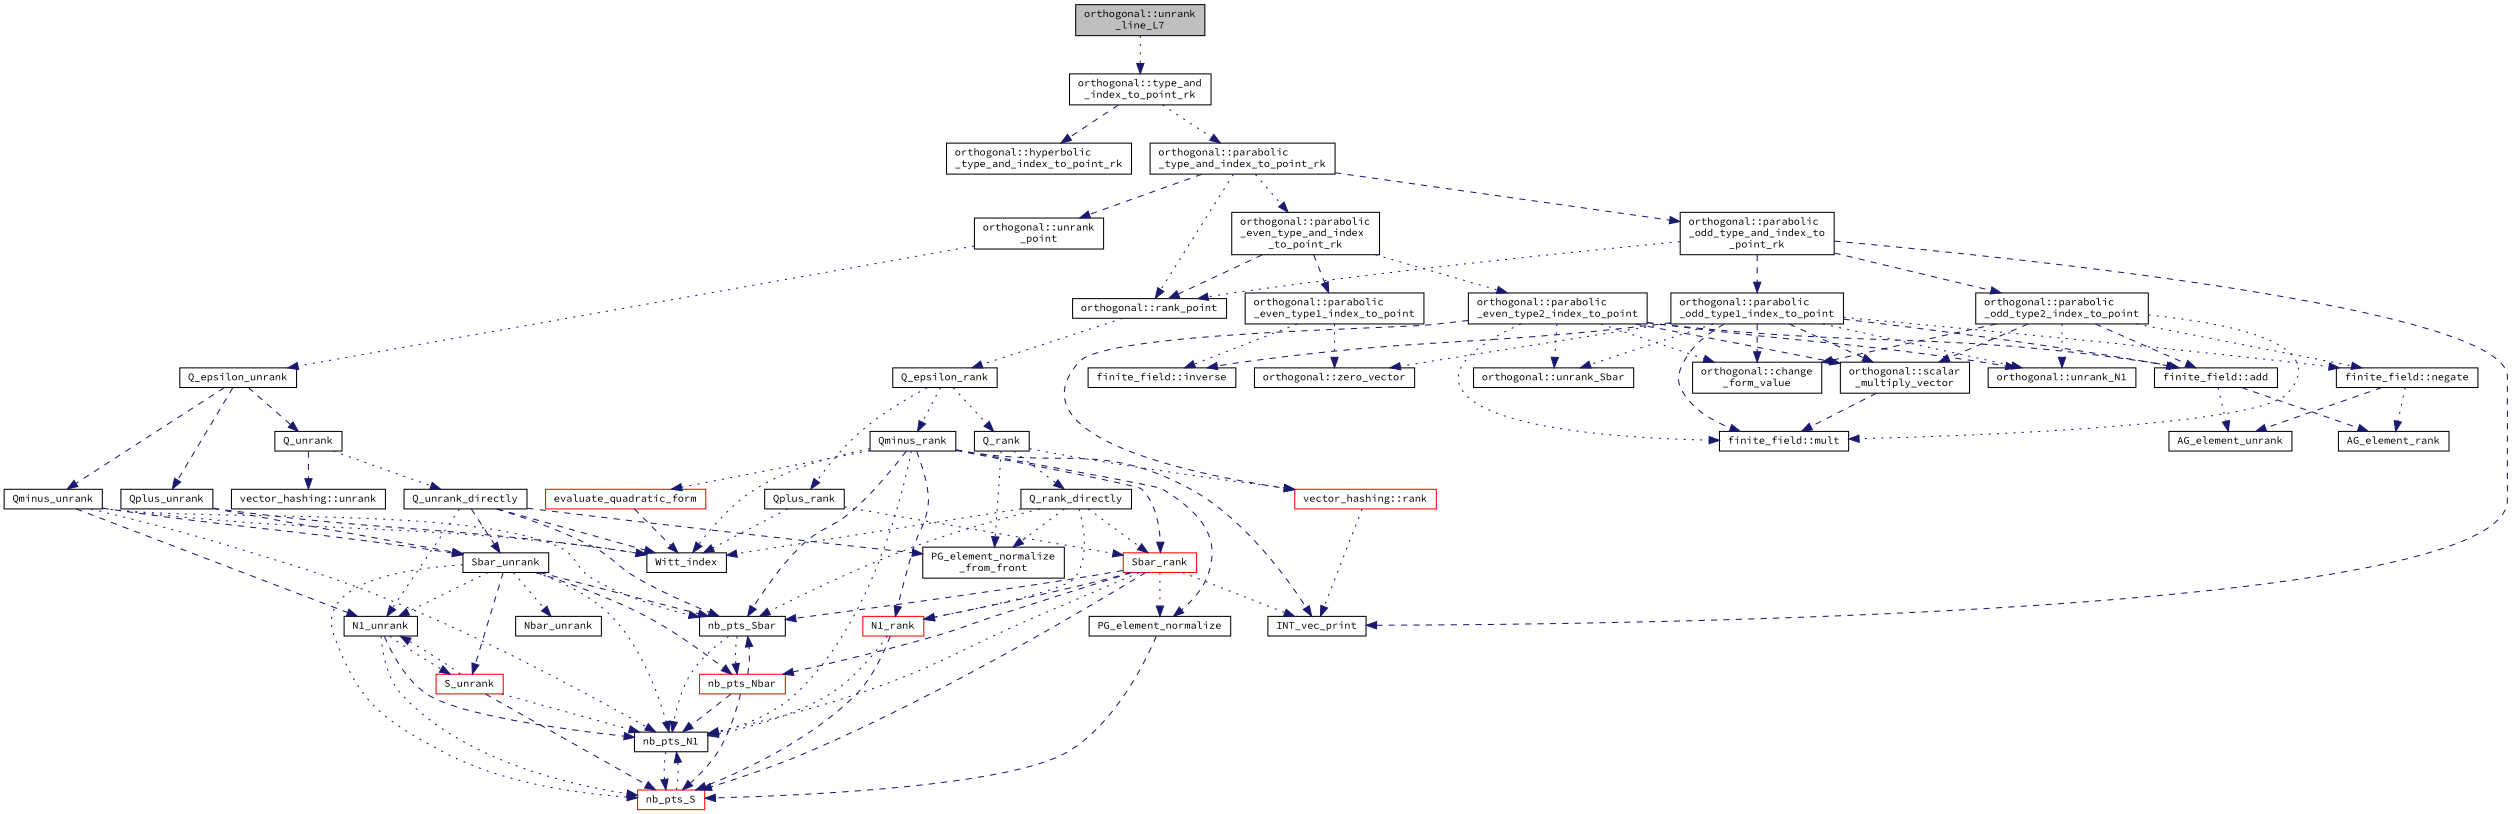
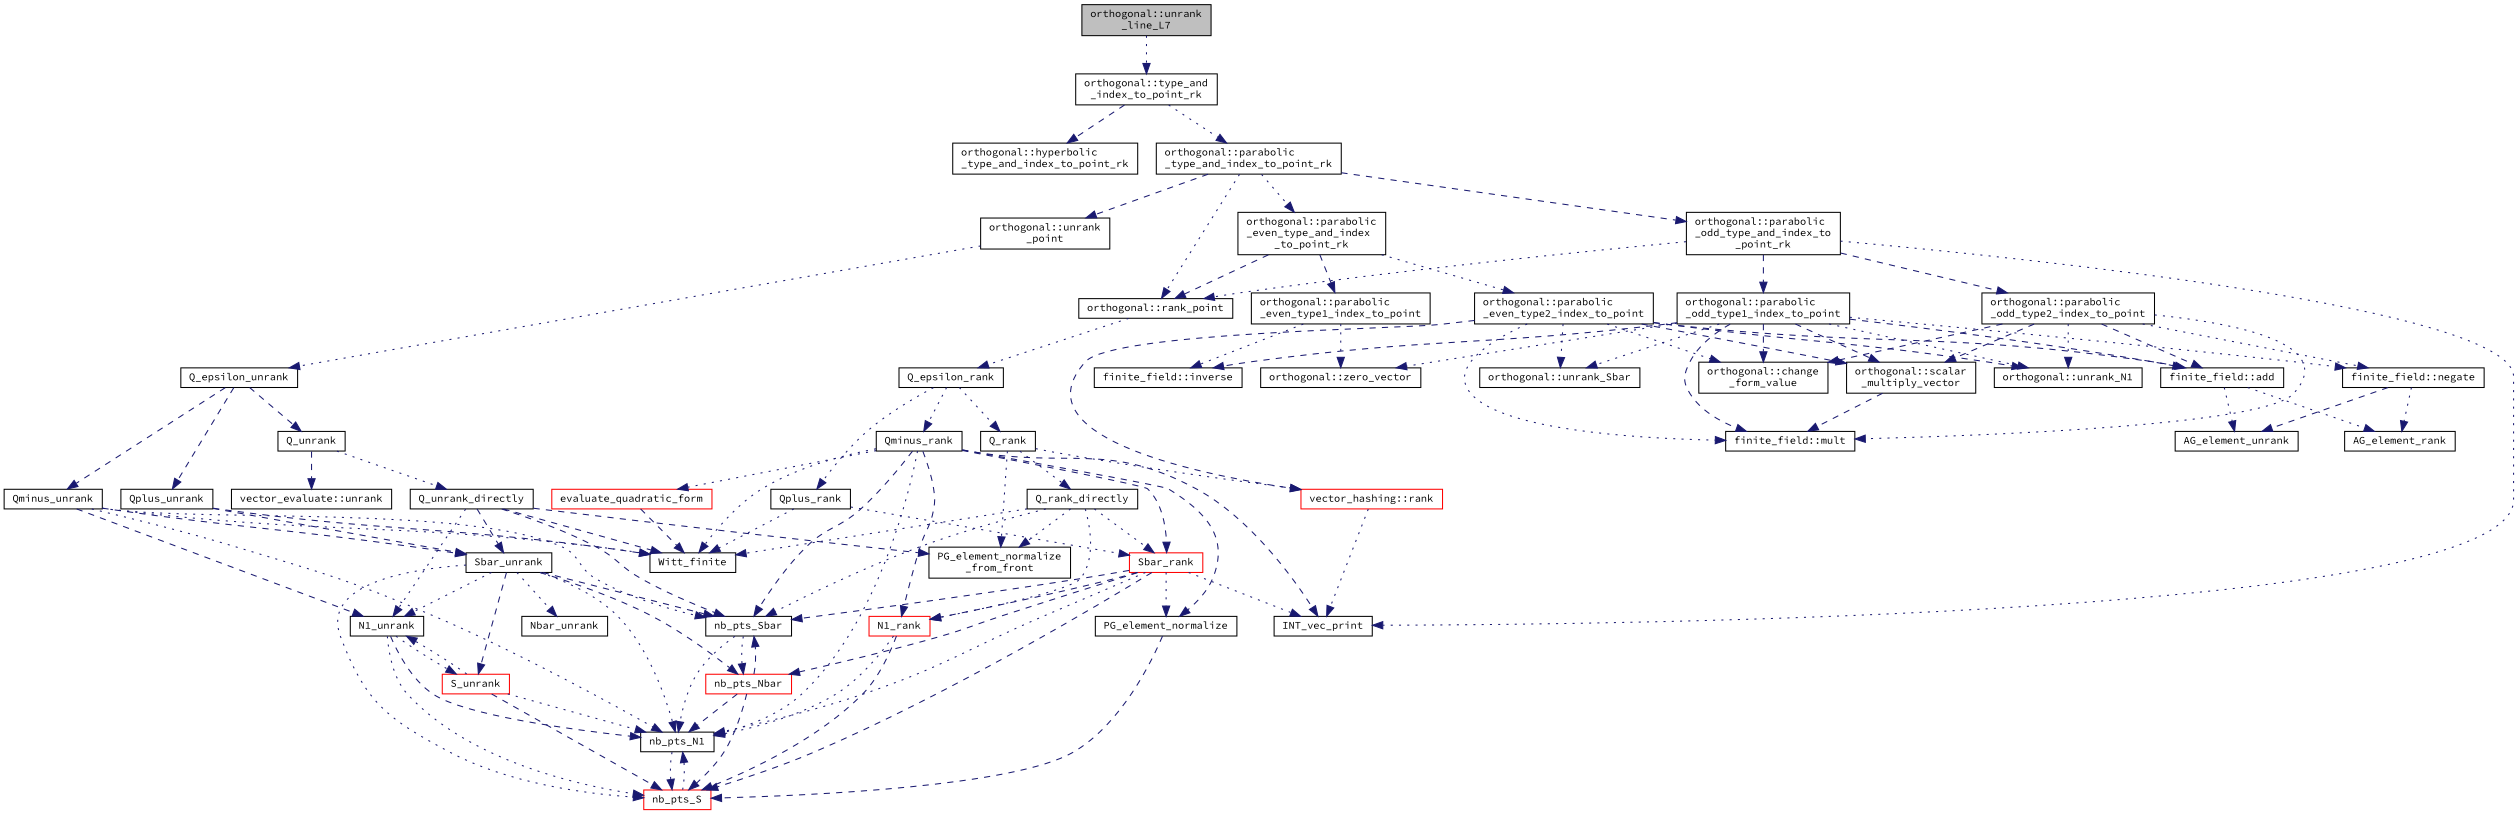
(2300, 408) -> (2306, 408)
(308, 499) -> (312, 499)
(687, 563) -> (693, 563)
(2361, 569) -> (2367, 569)
